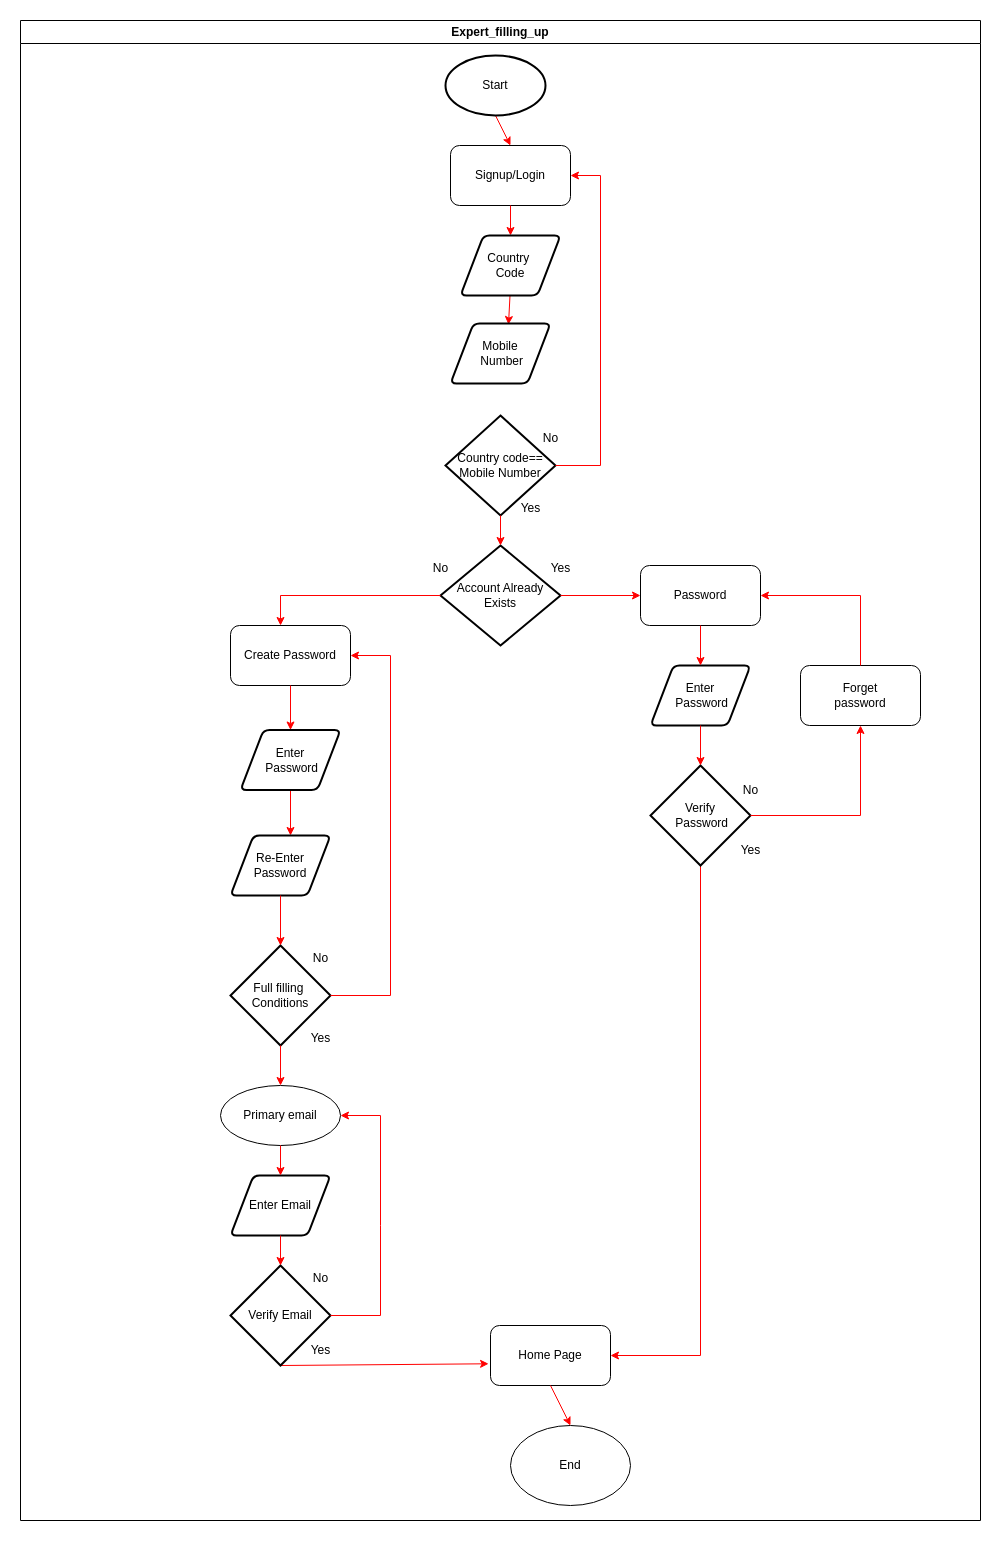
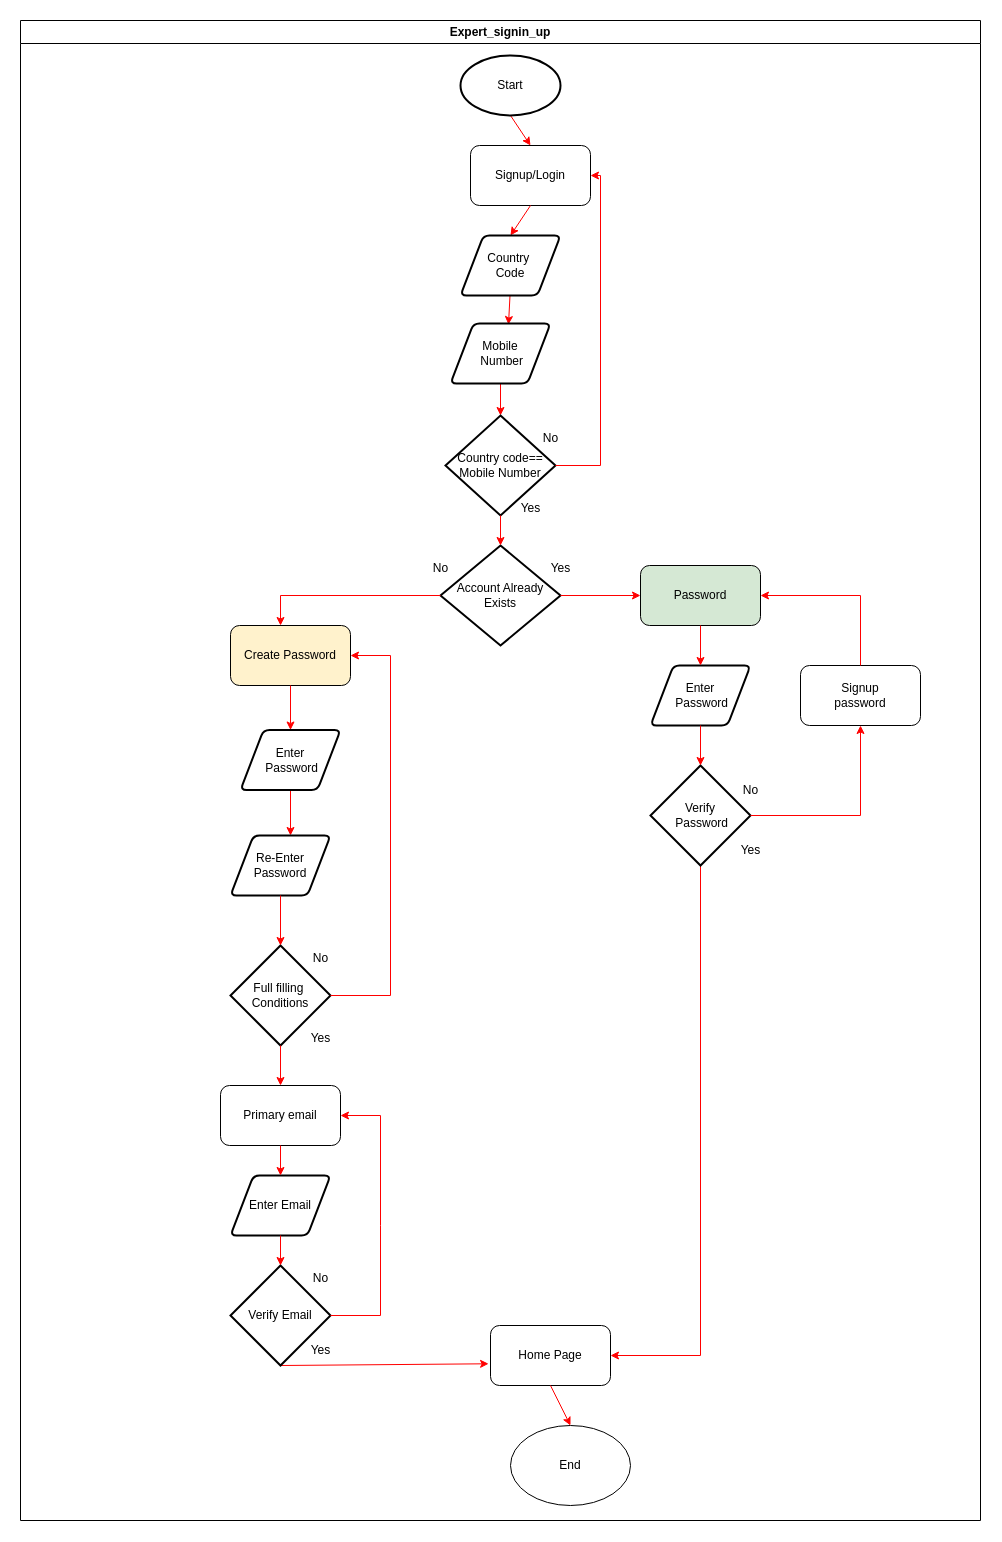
(501, 33) -> (501, 33)
(496, 86) -> (511, 86)
(511, 176) -> (531, 176)
none -> (501, 396)
(701, 596) -> (701, 596)
(291, 656) -> (291, 656)
(861, 696) -> (861, 696)
(281, 1116) -> (281, 1116)
